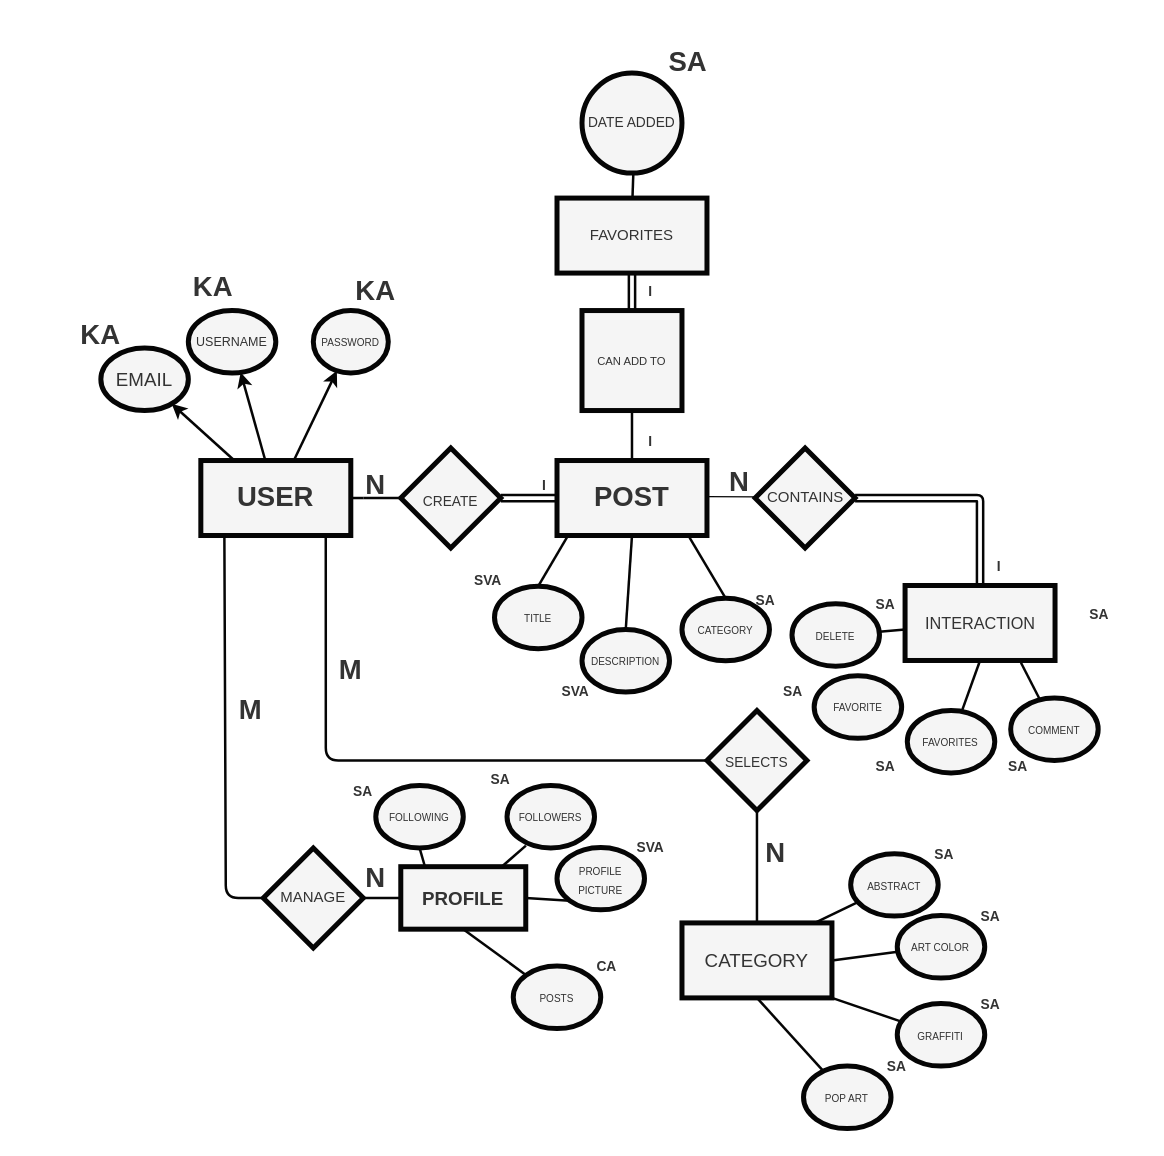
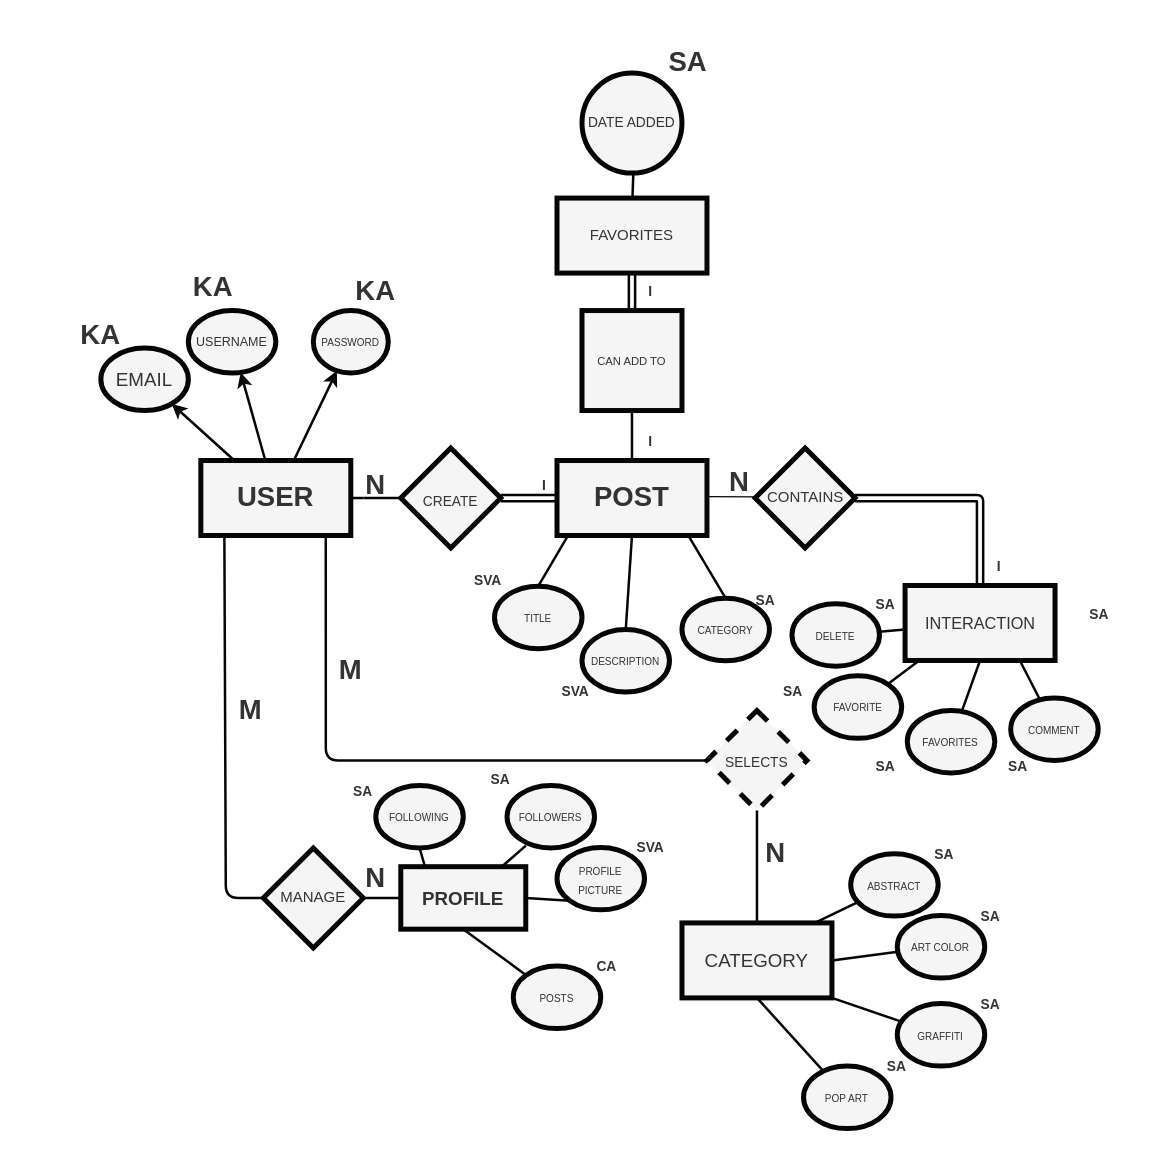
none -> (903, 673)
(757, 761) -> (757, 761)
